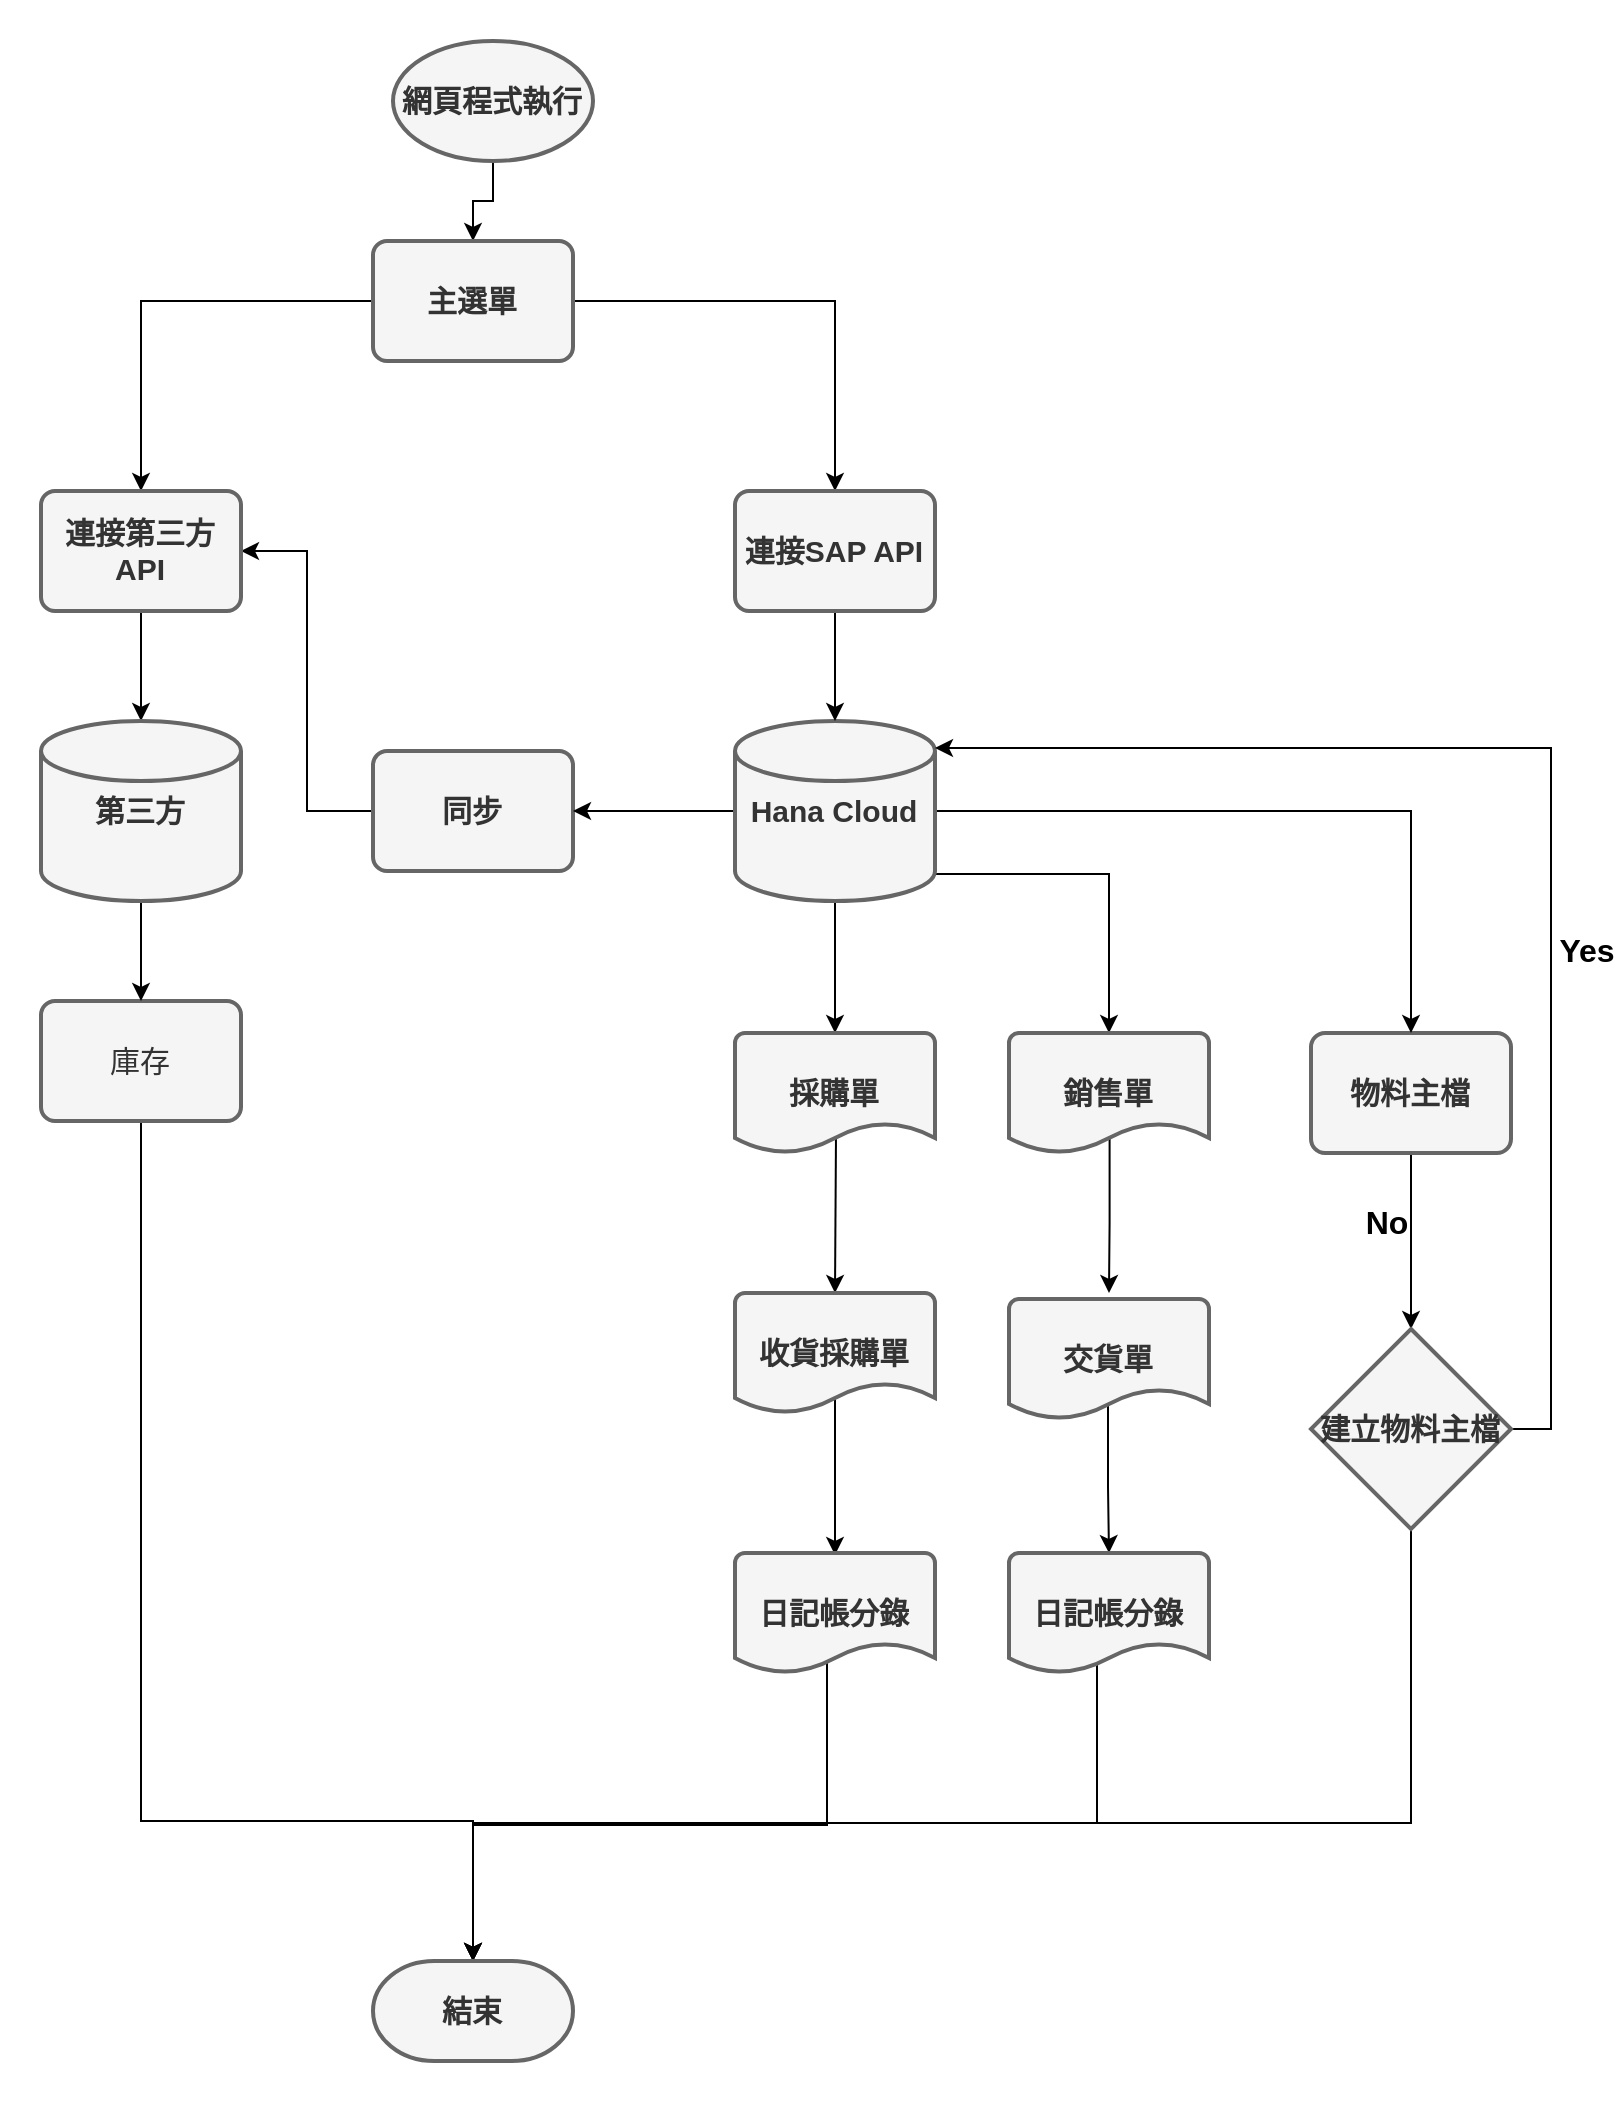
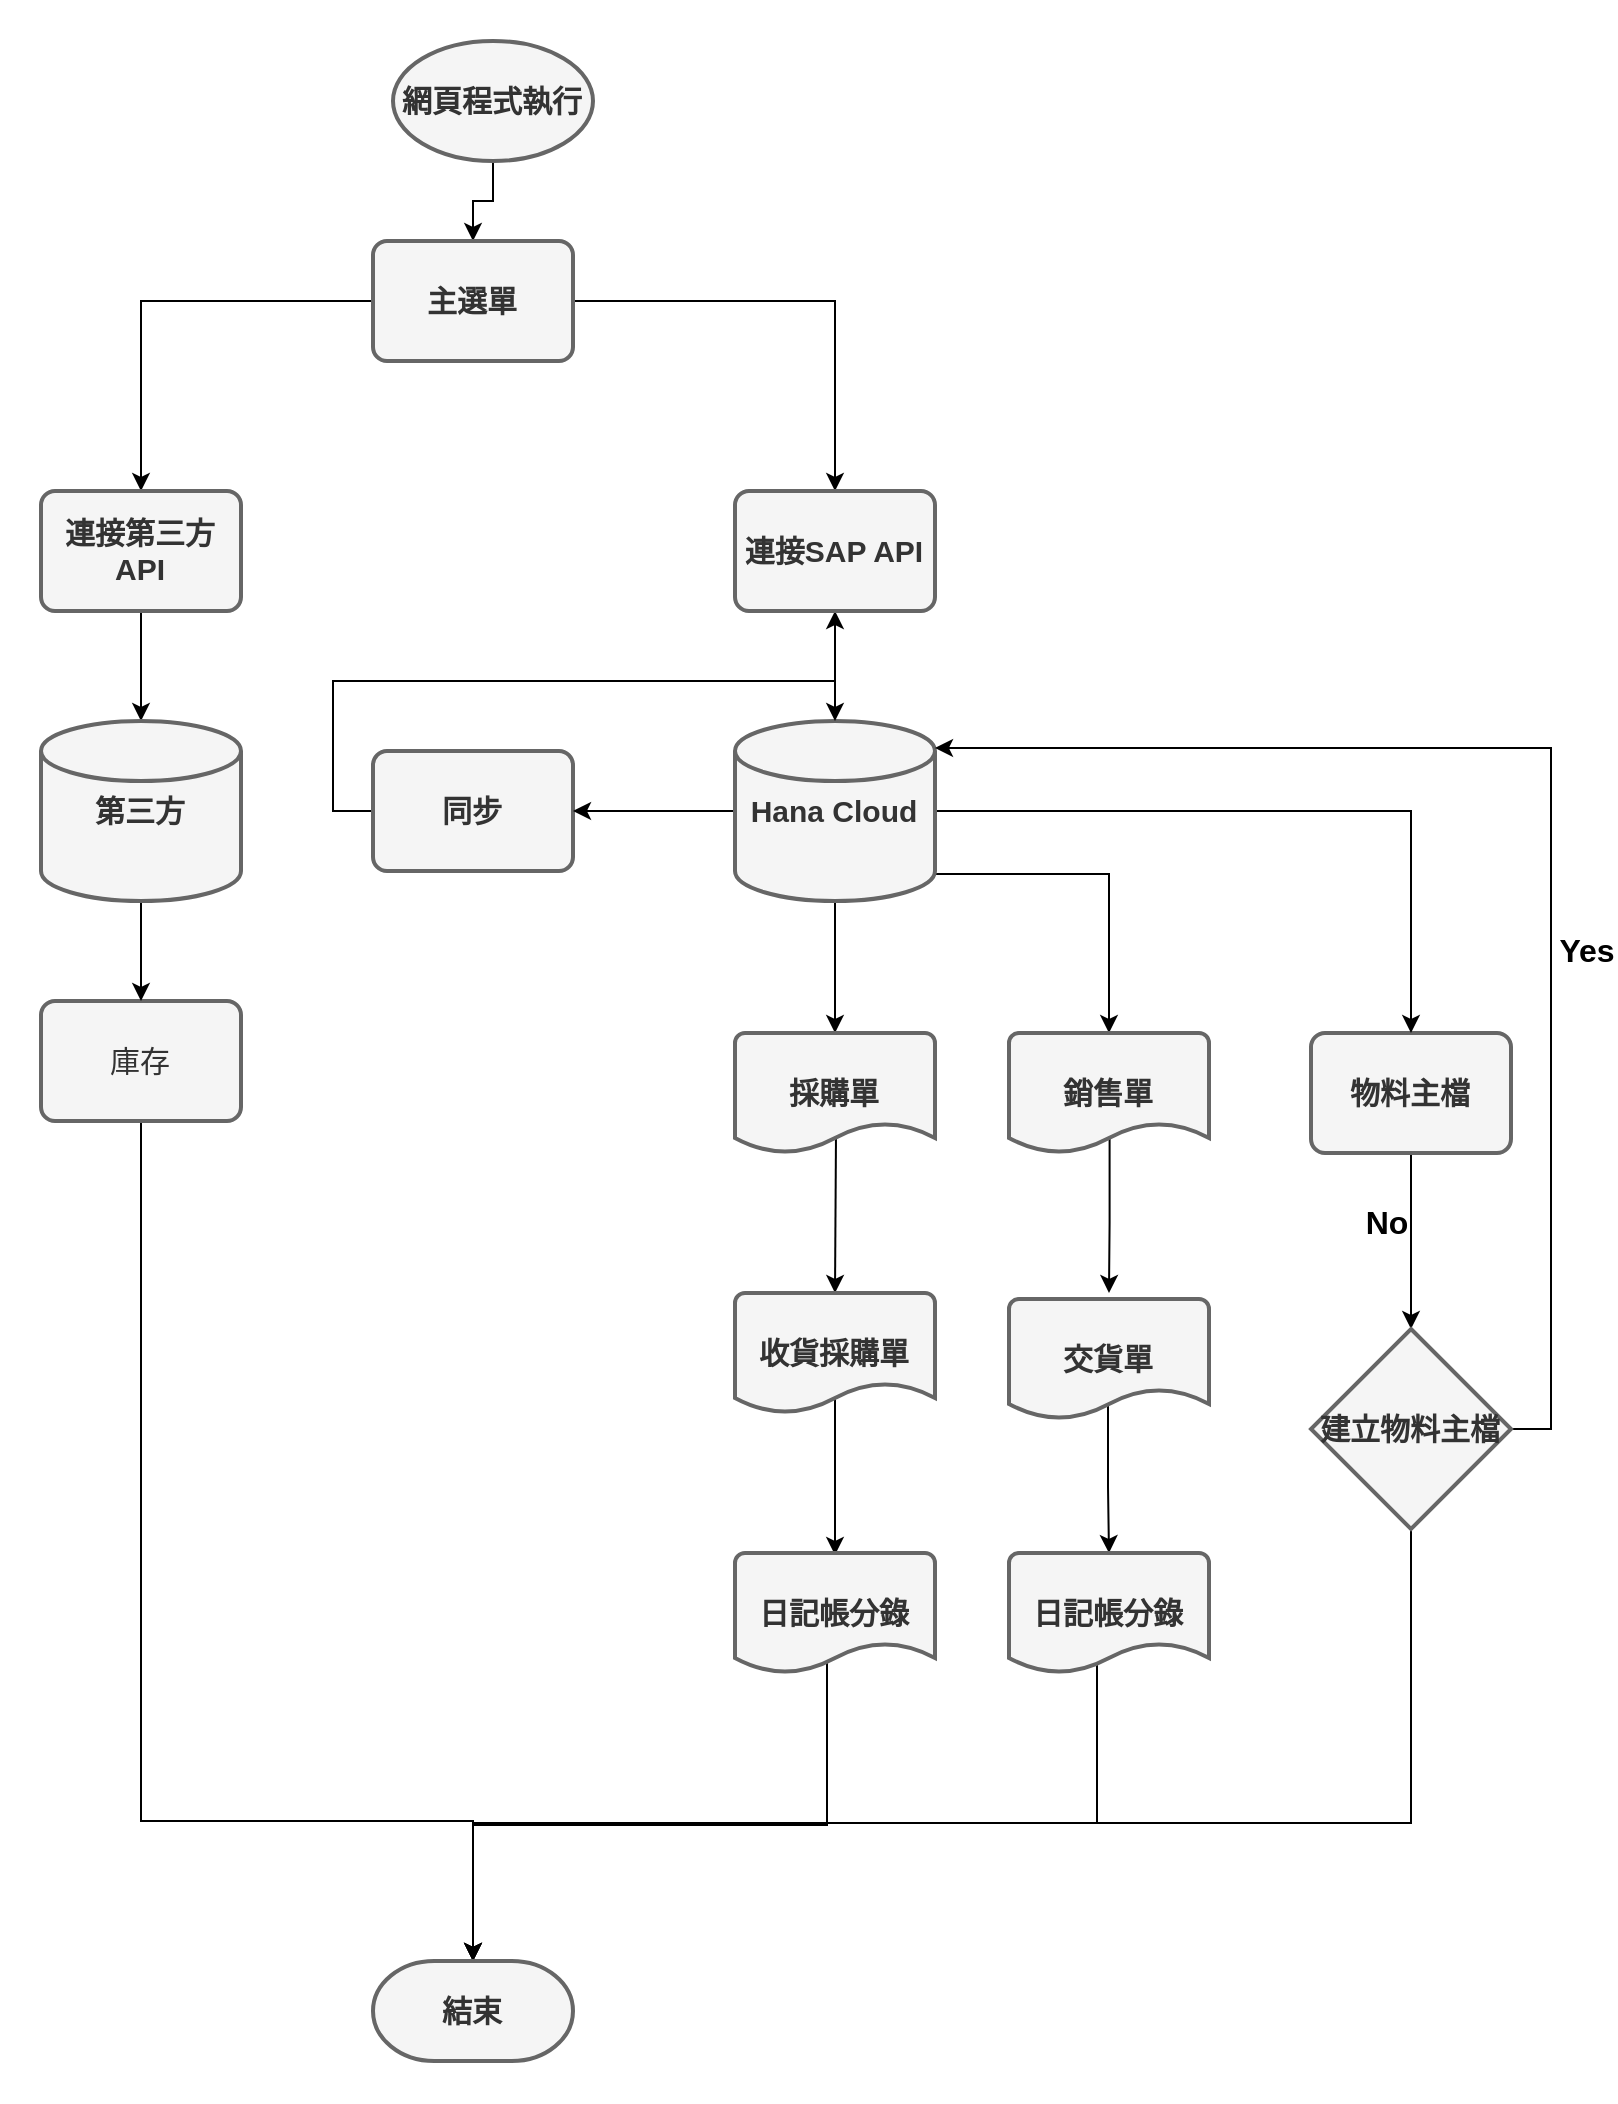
(307, 669) -> (516, 681)
